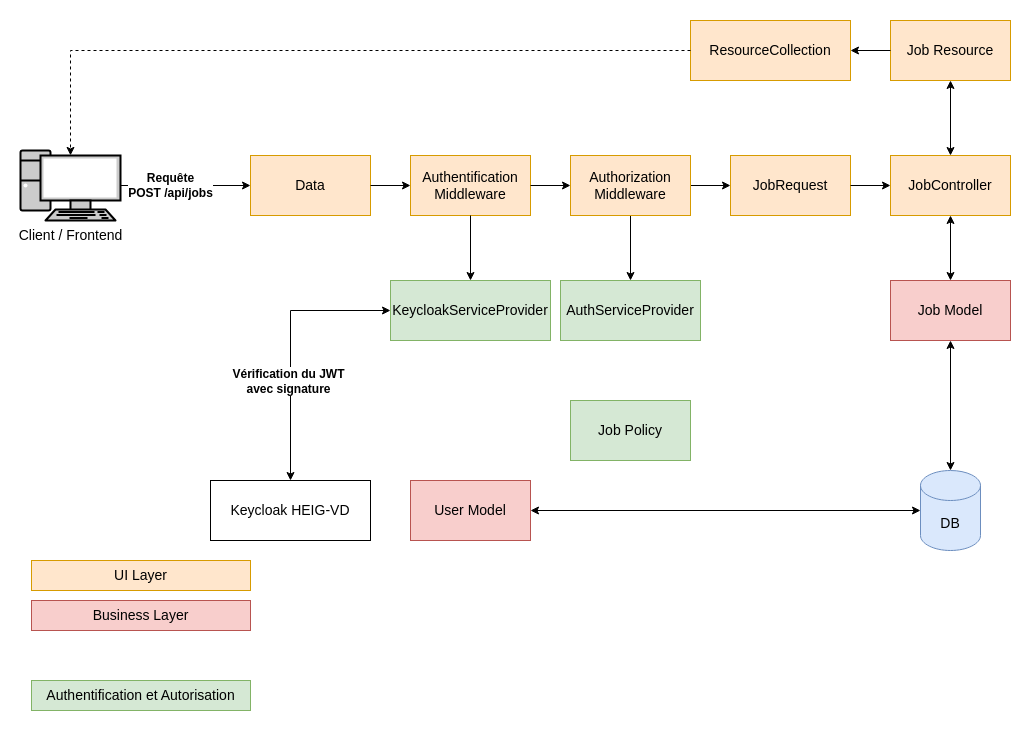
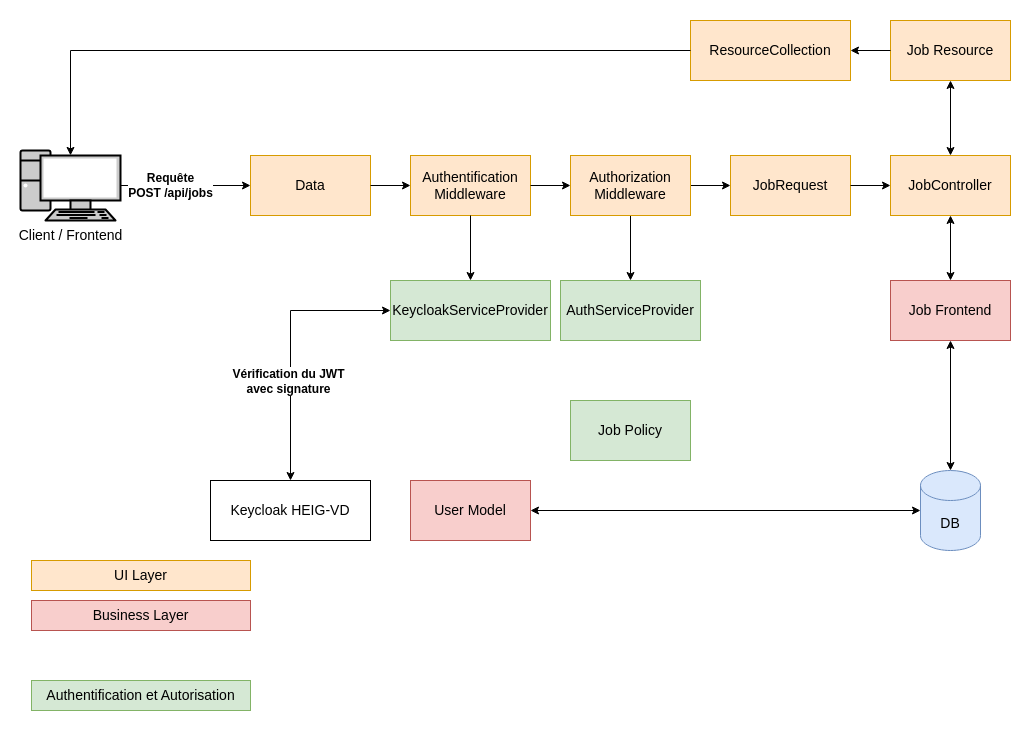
(331, 51) -> (331, 51)
(951, 311) -> (951, 311)
